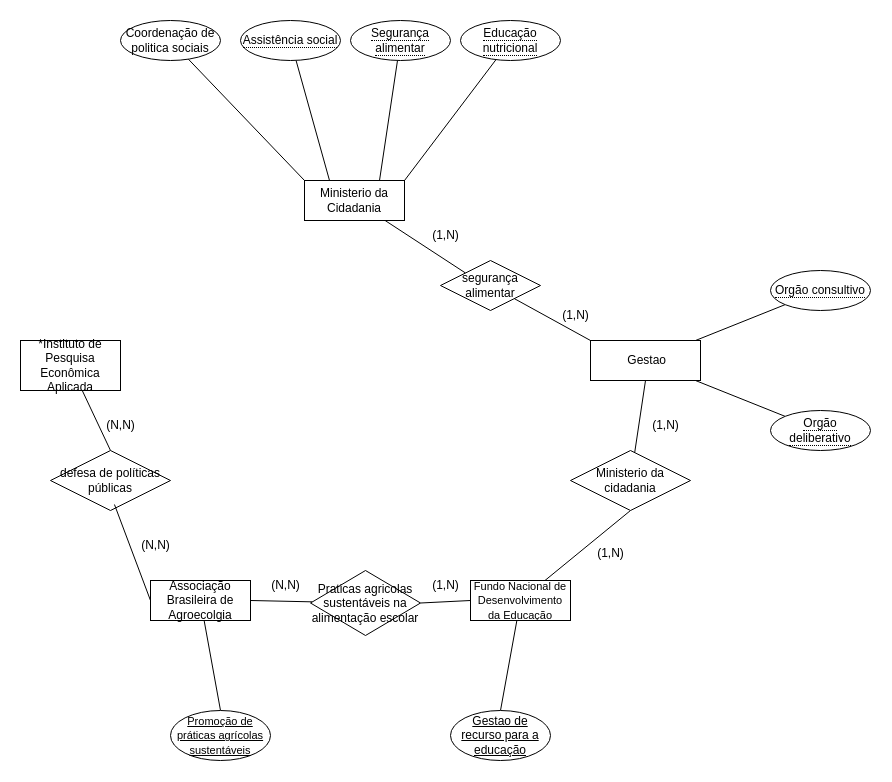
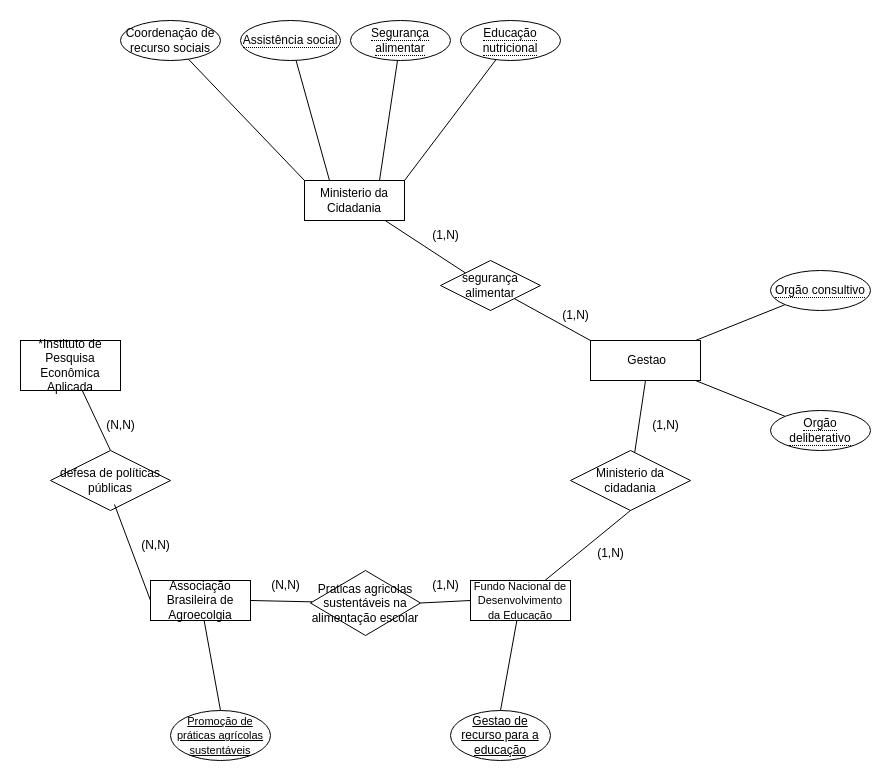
(171, 41) -> (171, 41)
